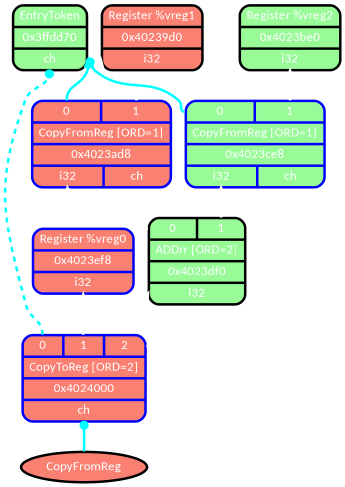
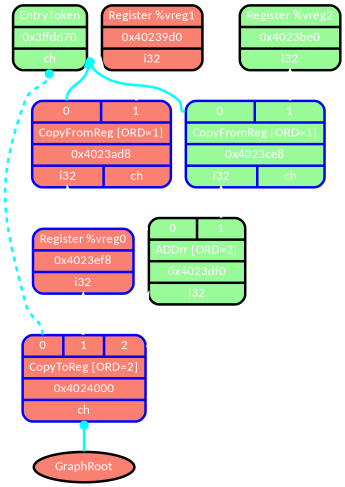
(84, 467) -> (84, 467)
